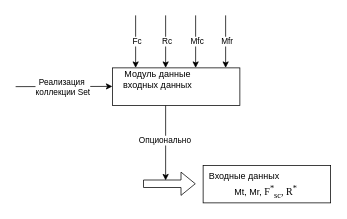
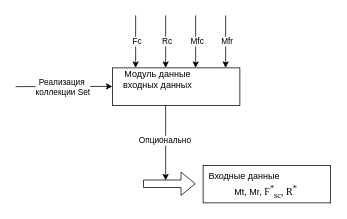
(244, 177) -> (244, 177)
